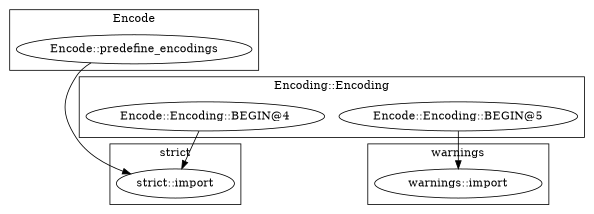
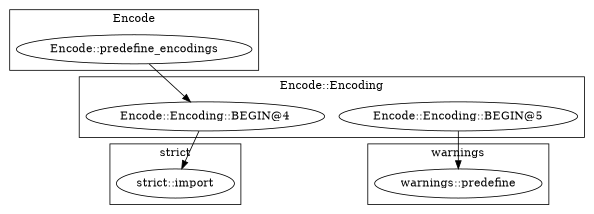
(332, 86) -> (332, 86)
(70, 126) -> (169, 82)
(458, 183) -> (458, 183)
